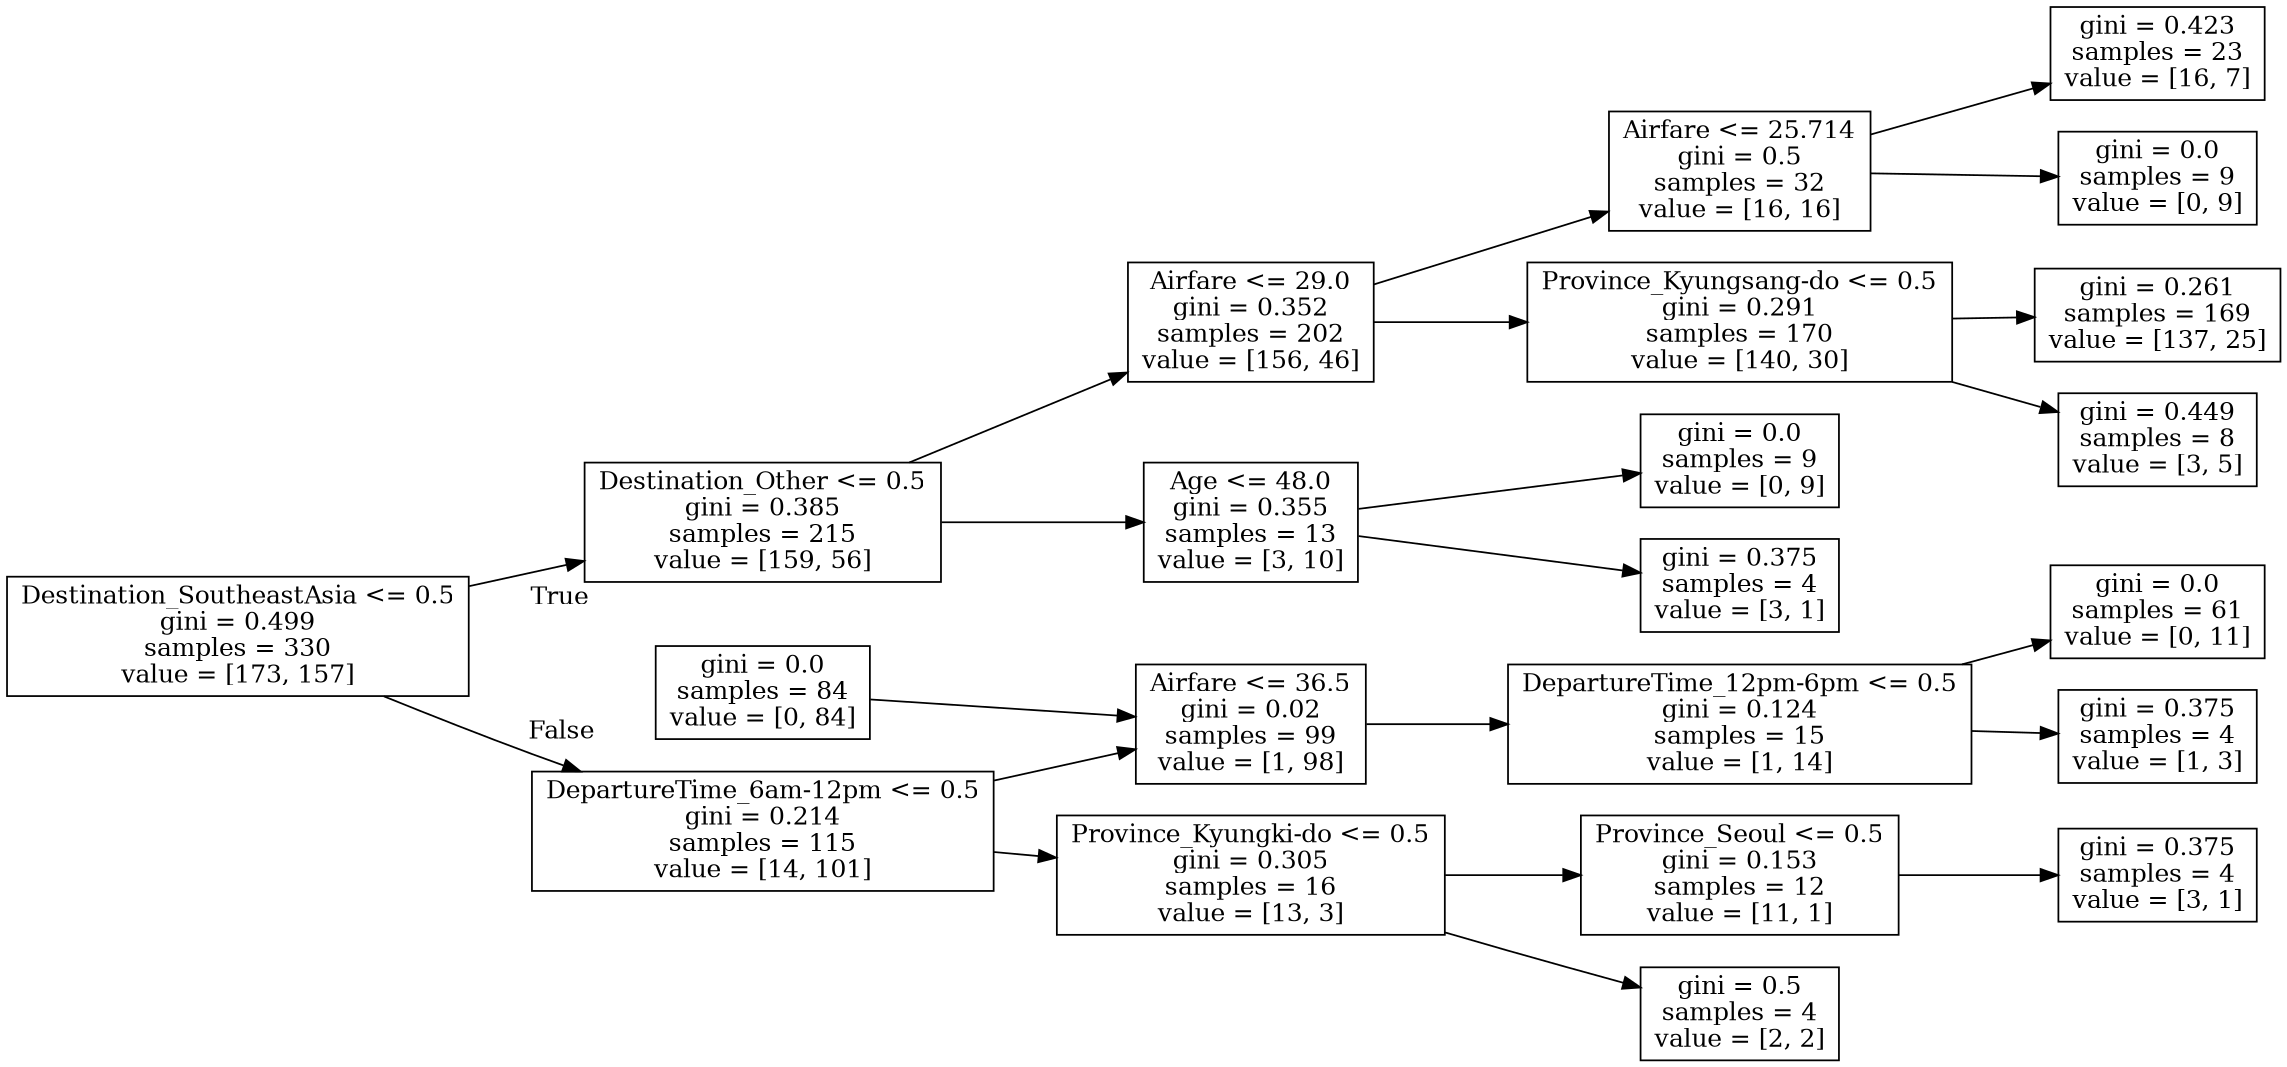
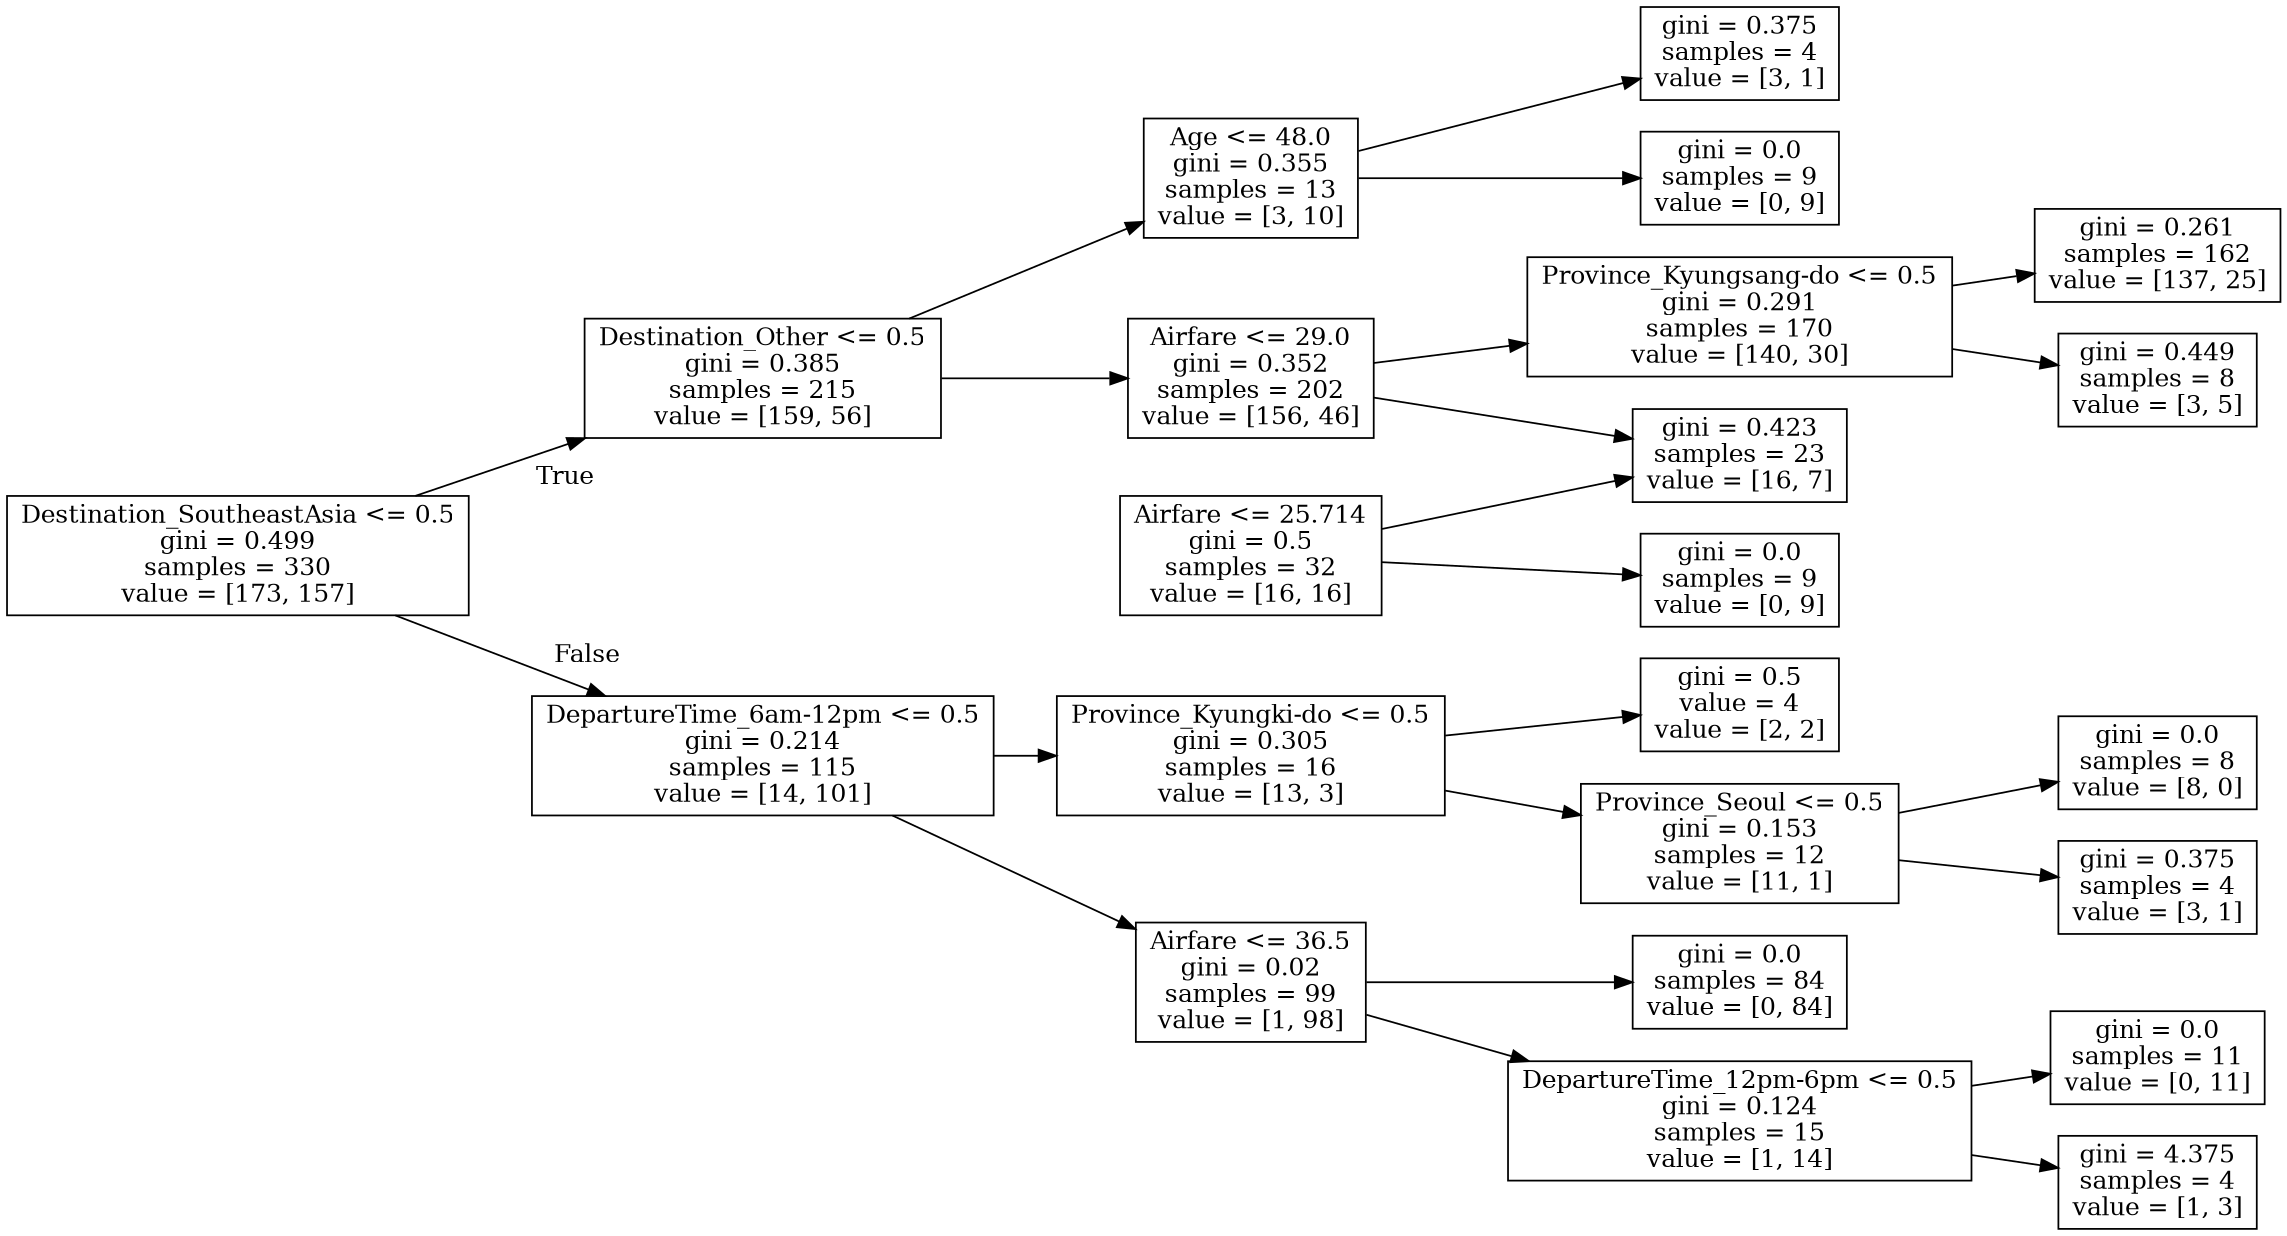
(1483, 251) -> (1494, 417)
(2158, 315) -> (2158, 255)
(2158, 612) -> (2158, 1058)
(994, 708) -> (1490, 982)
(2158, 736) -> (2158, 1182)
none -> (2158, 763)
(1740, 1014) -> (1740, 705)
